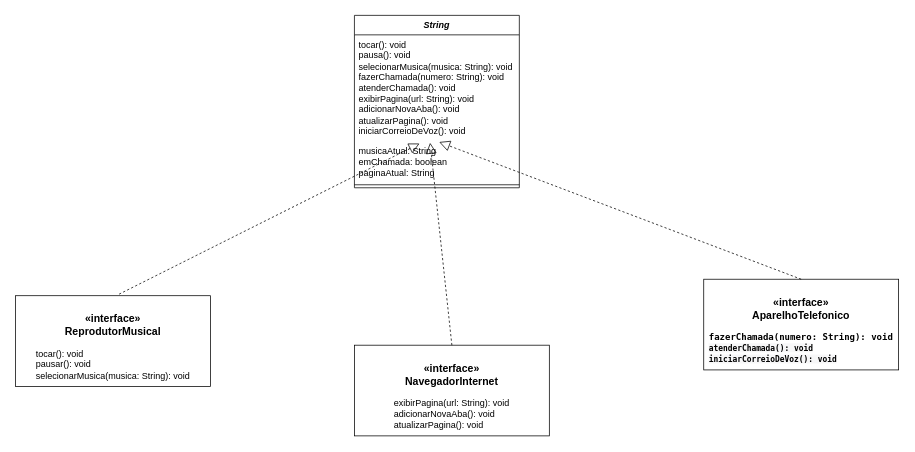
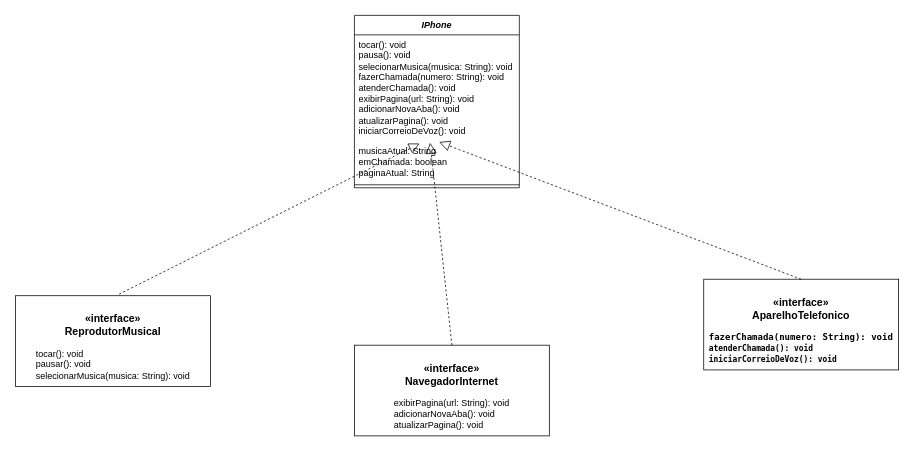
(437, 26) -> (437, 26)
